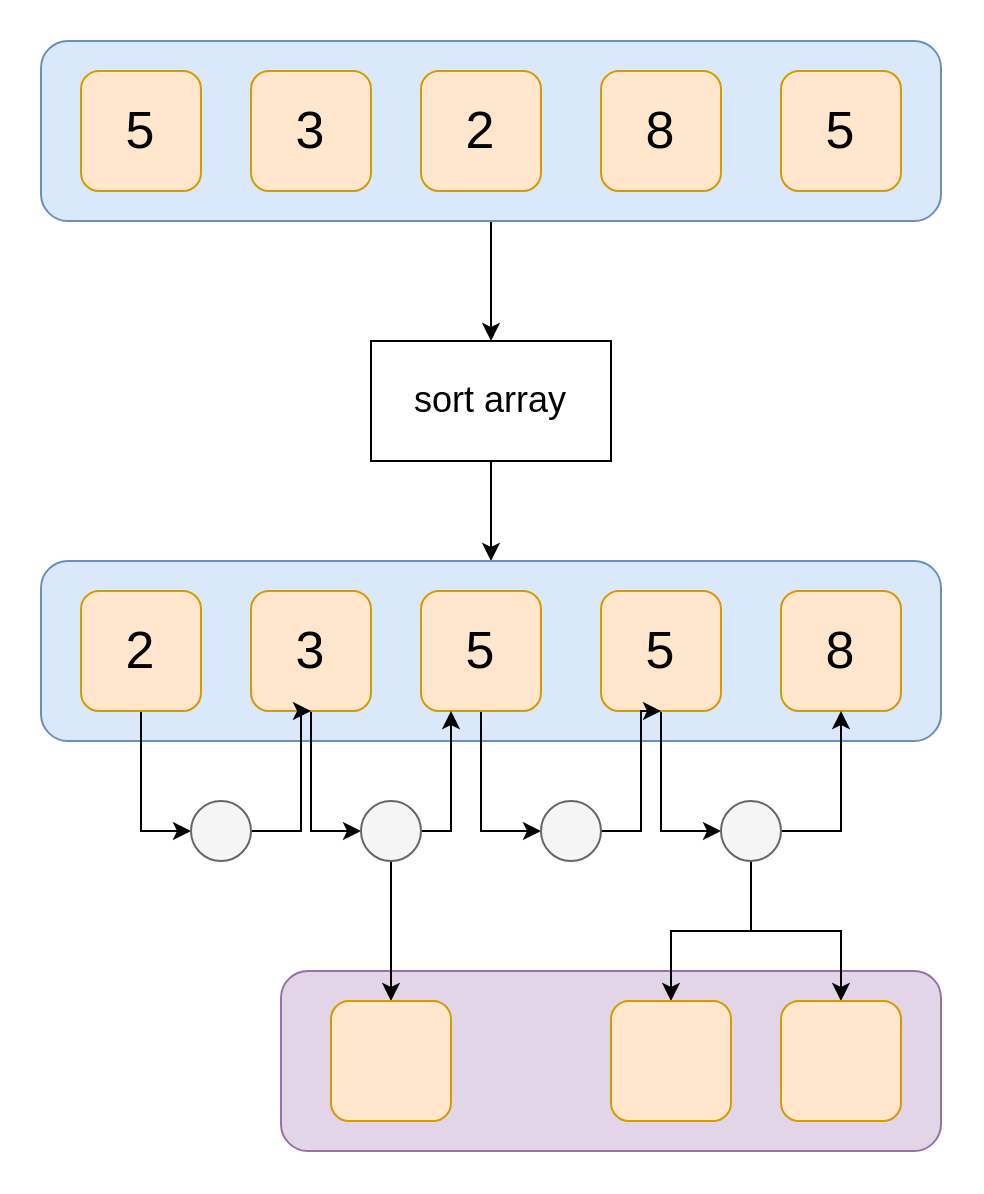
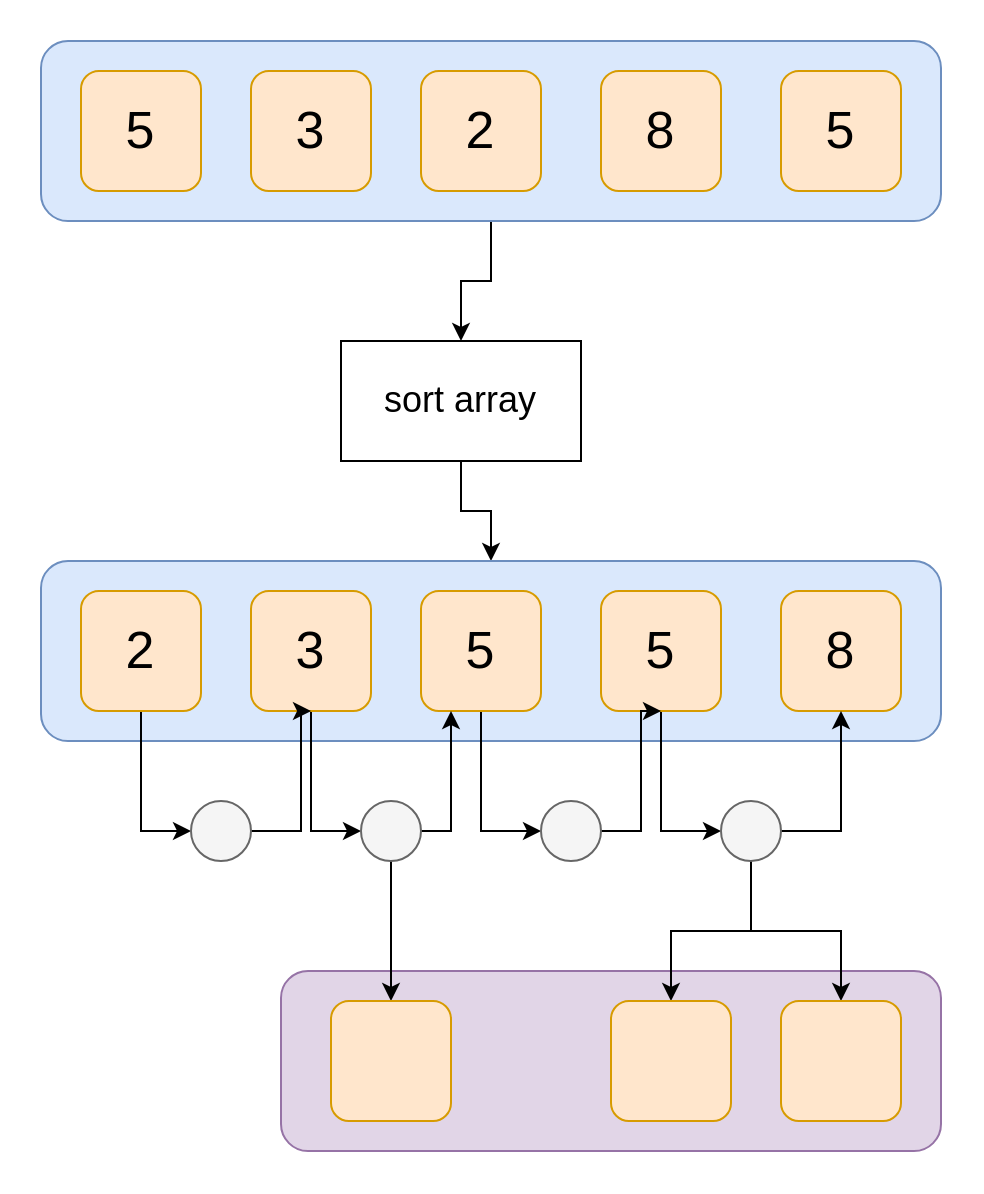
(491, 401) -> (461, 401)
